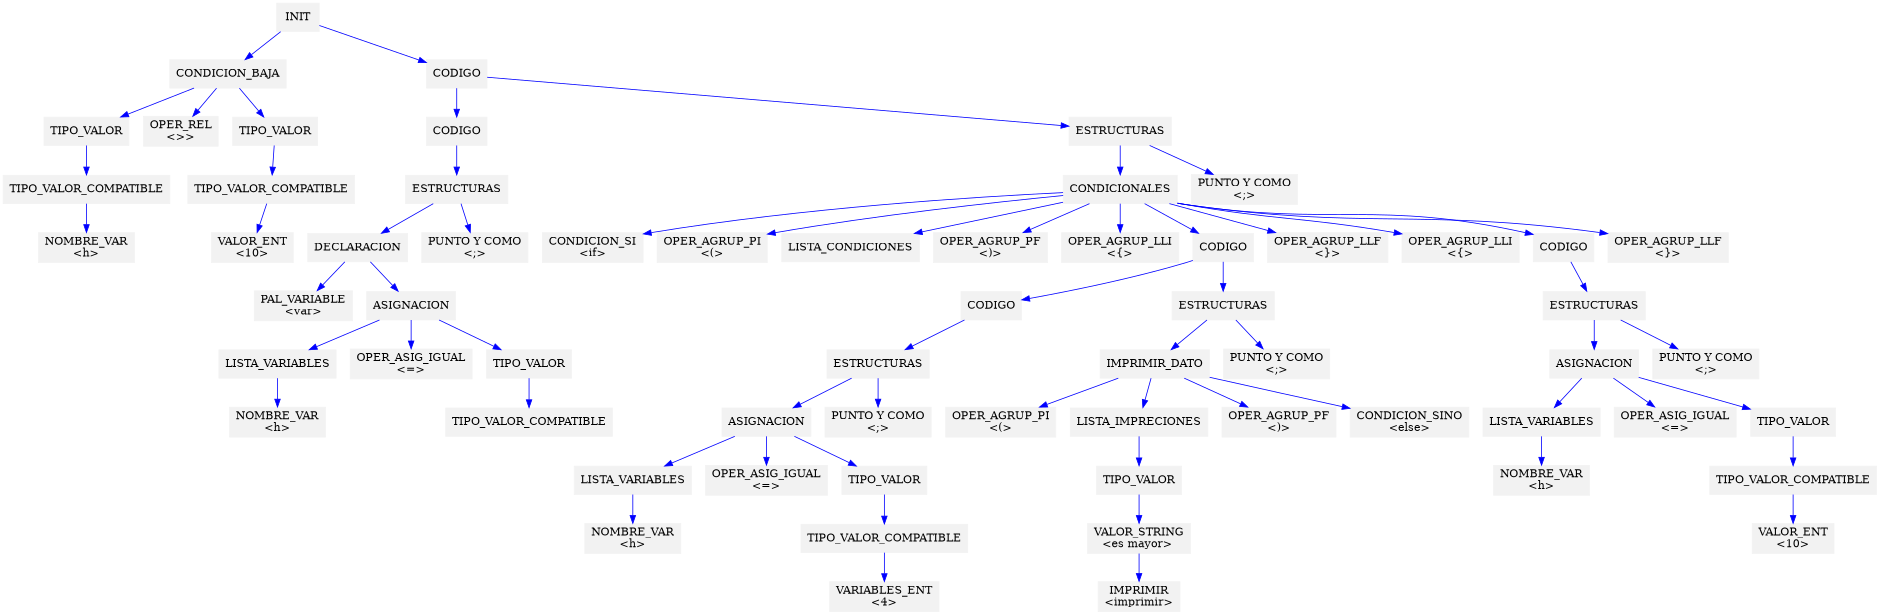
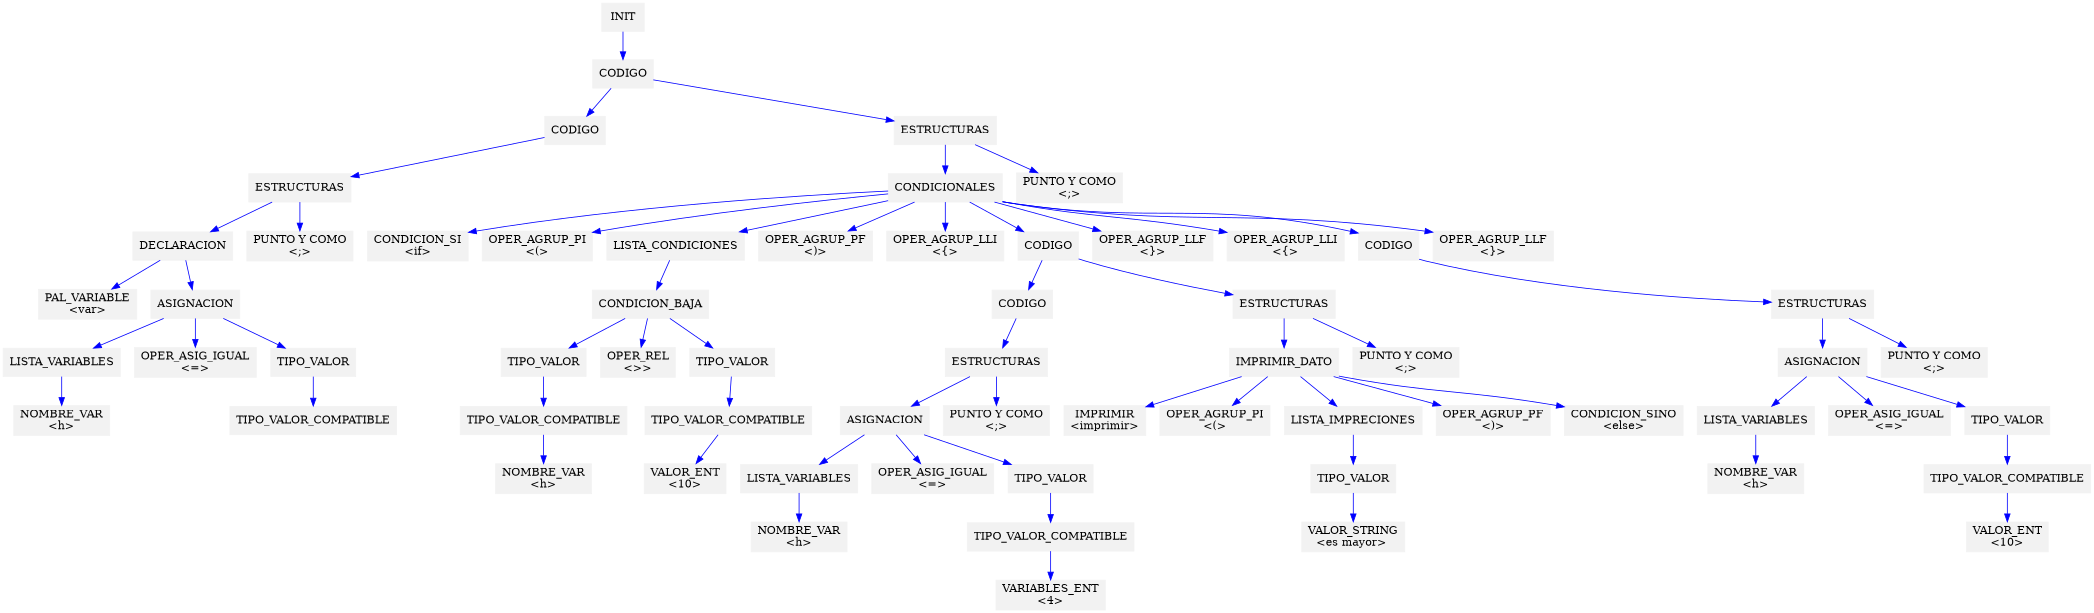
(266, 43) -> (665, 271)
(1139, 564) -> (1198, 391)
